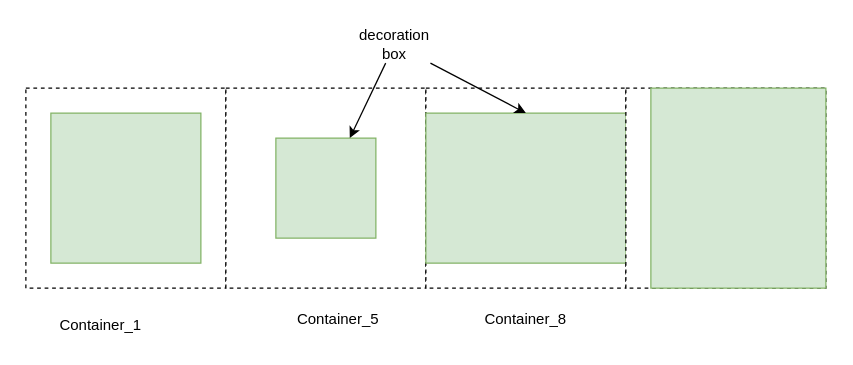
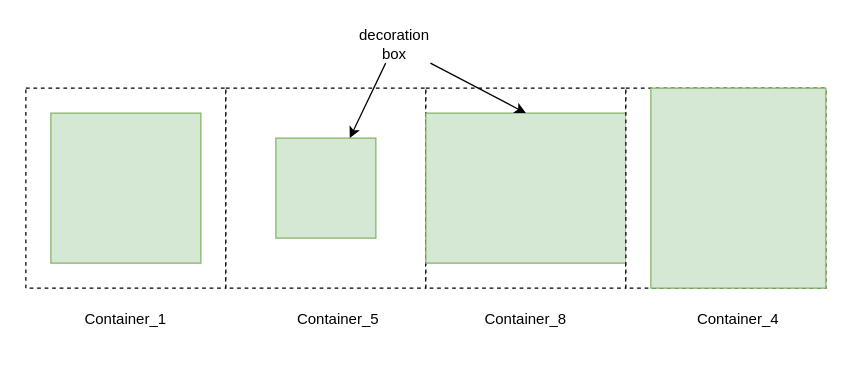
none -> (738, 319)
(101, 326) -> (126, 319)
